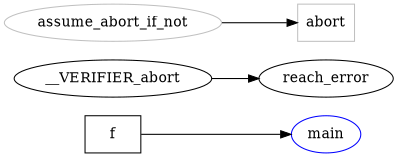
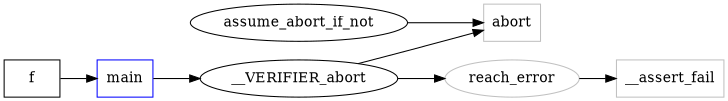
(113, 23) -> (299, 23)
none -> (416, 48)
none -> (171, 79)
(326, 79) -> (512, 79)
none -> (670, 79)
(326, 134) -> (125, 79)
